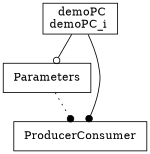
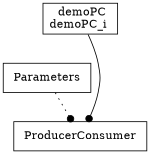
(65, 46) -> none
